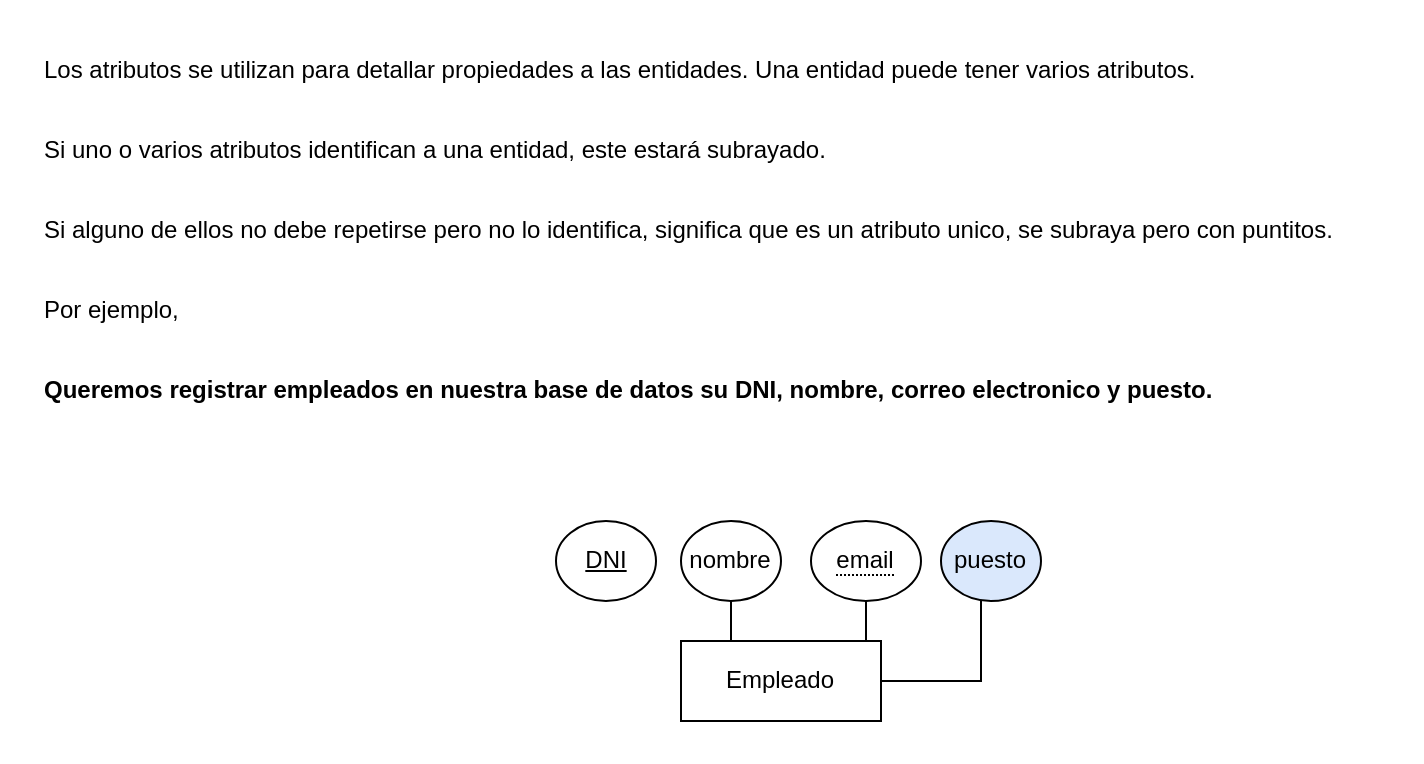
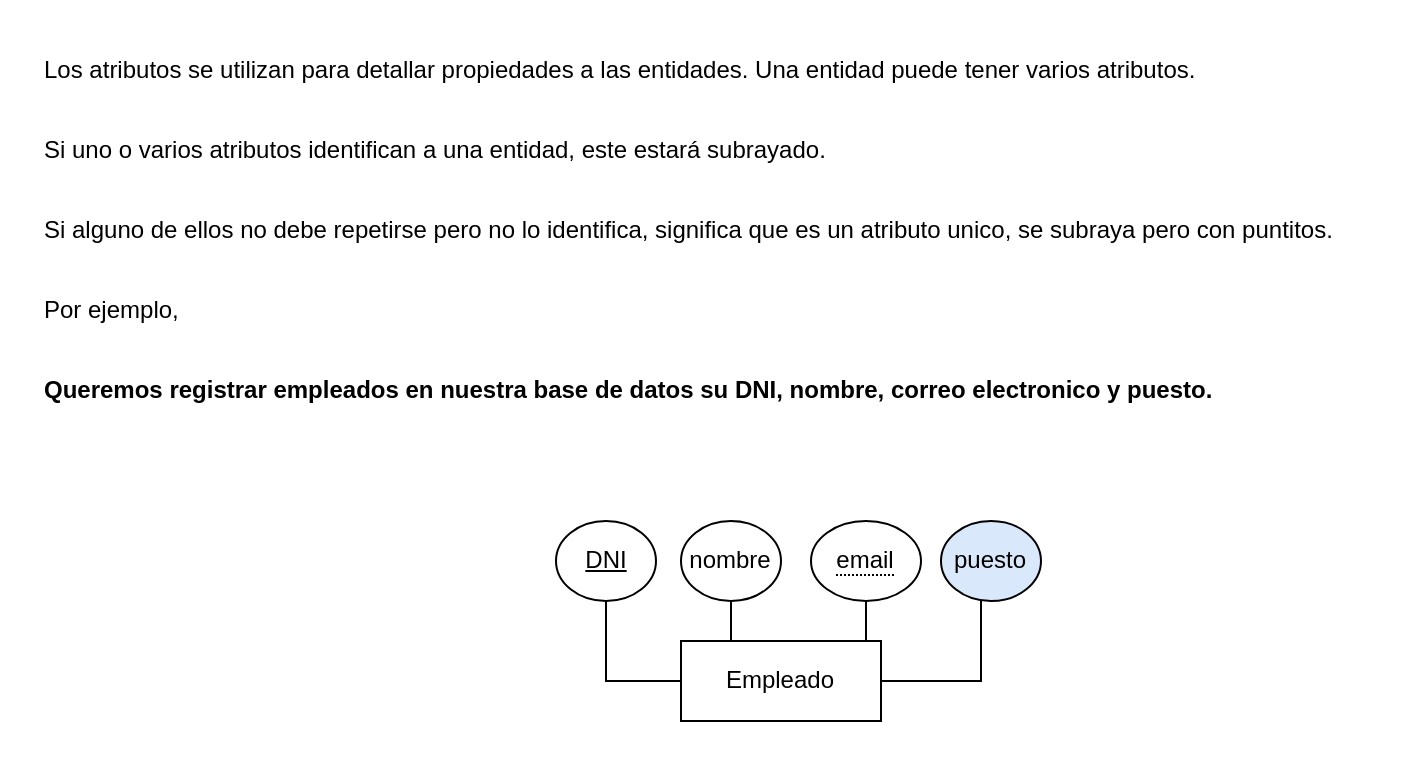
none -> (606, 678)
